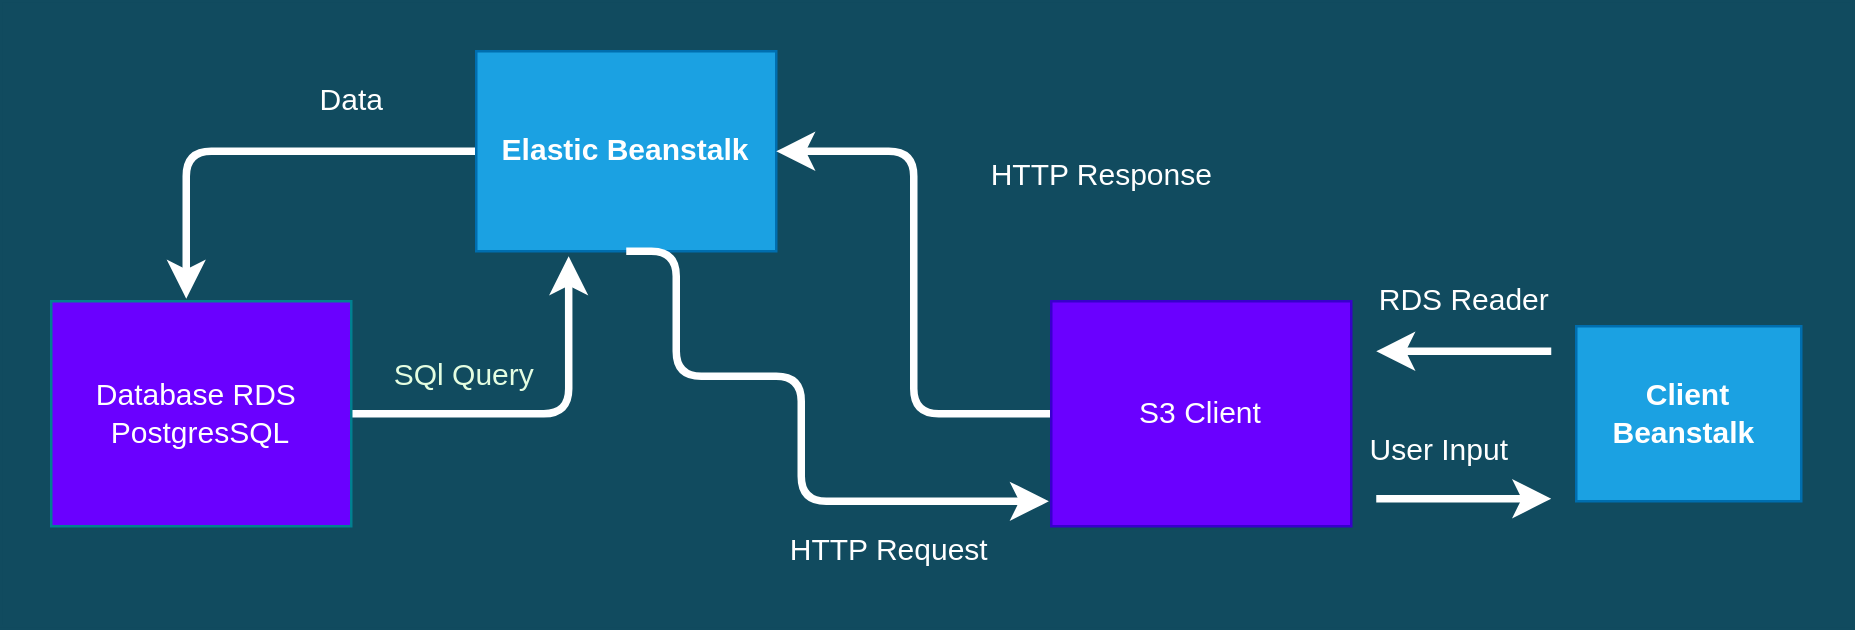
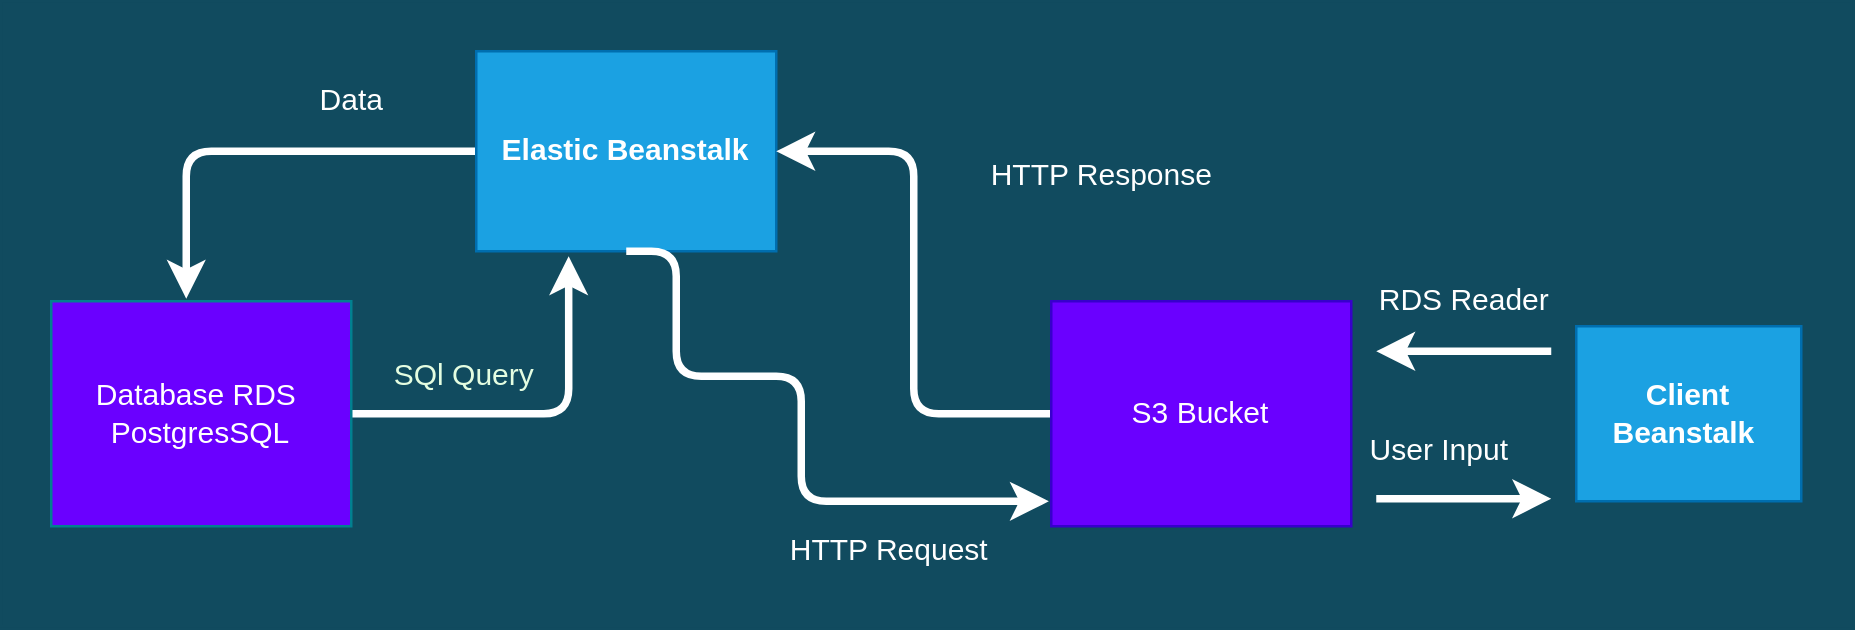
(1201, 414) -> (1201, 414)
